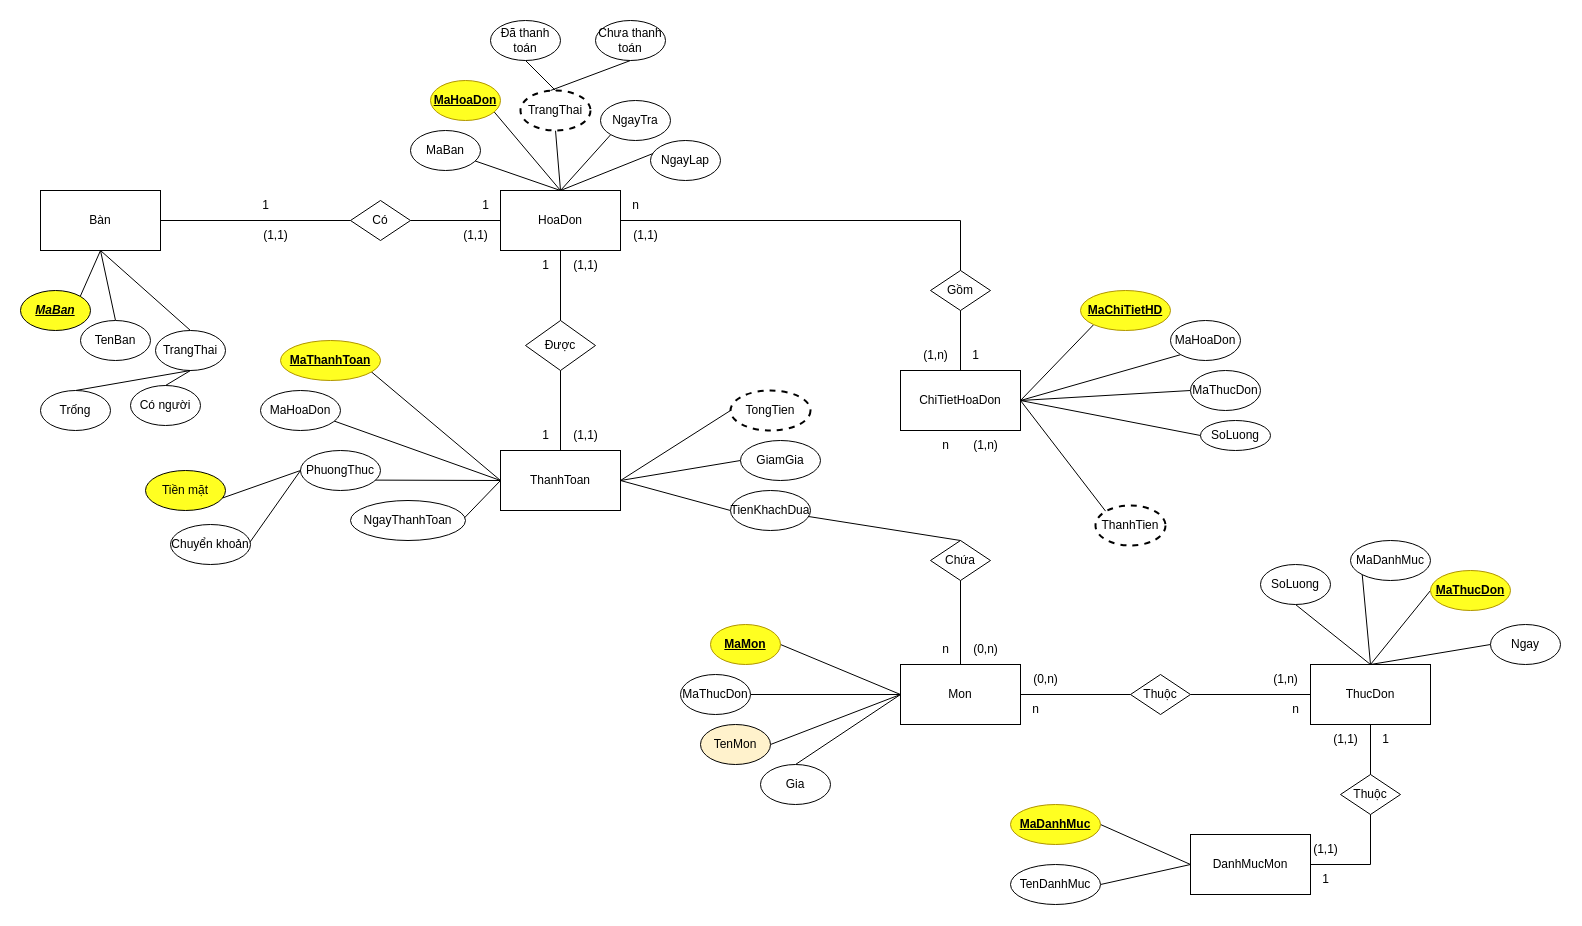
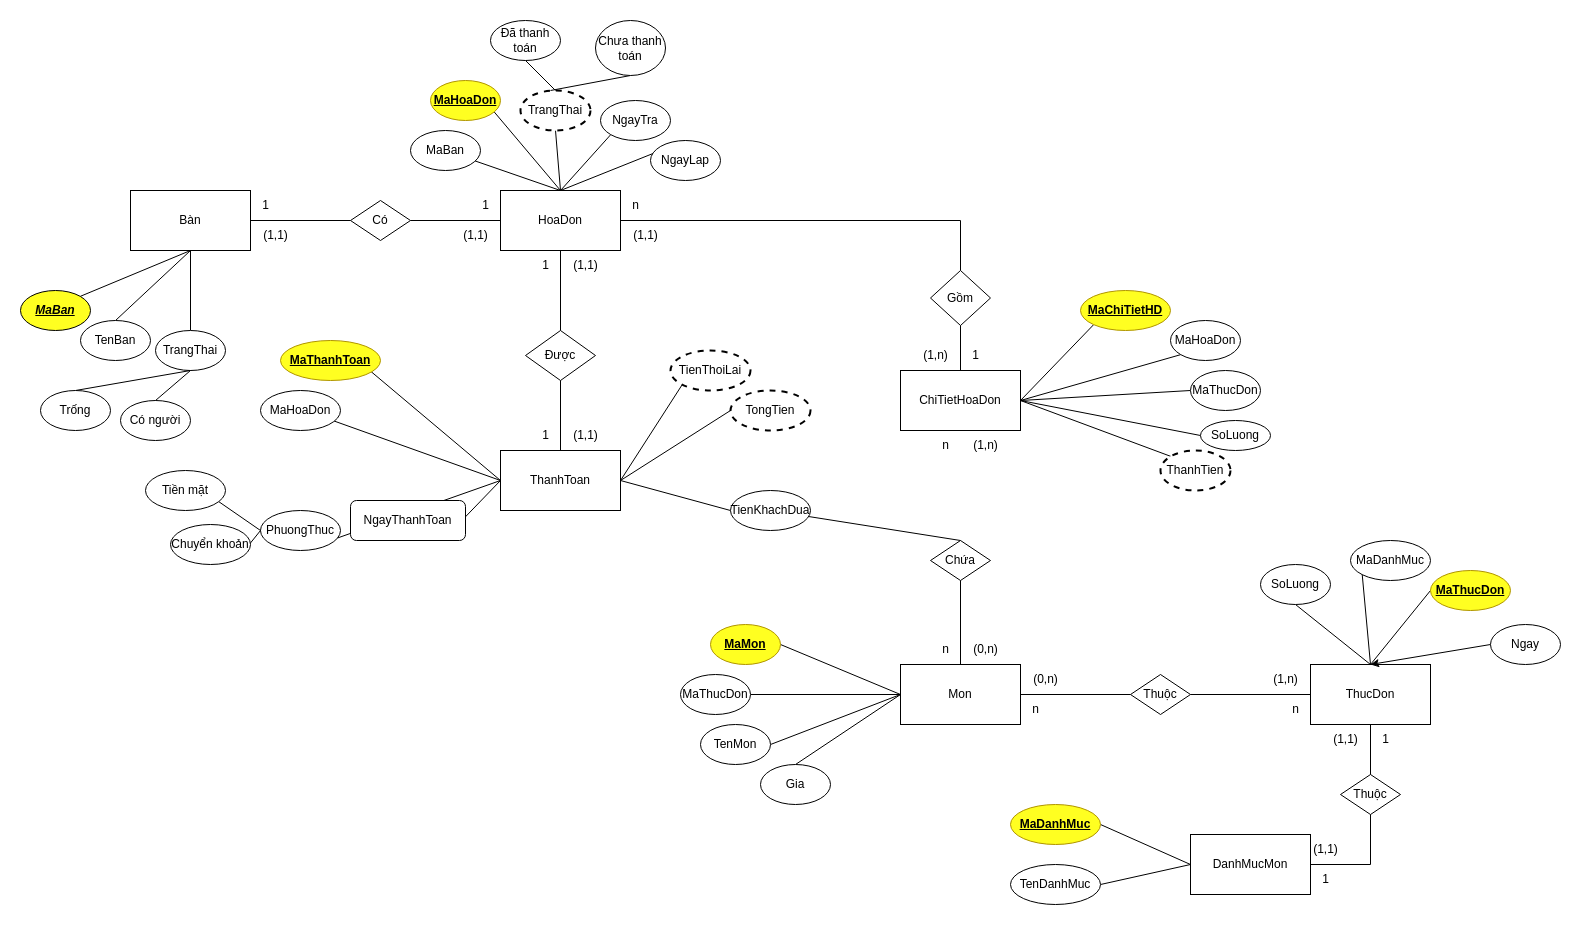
(631, 41) -> (631, 48)
(101, 221) -> (191, 221)
(961, 291) -> (961, 298)
(561, 346) -> (561, 356)
none -> (711, 371)
(166, 406) -> (156, 421)
none -> (653, 430)
(781, 461) -> none
(683, 470) -> none
(341, 471) -> (301, 531)
(186, 491) -> (186, 491)
(408, 521) -> (408, 521)
(1131, 526) -> (1196, 471)
(1377, 663) -> (1379, 663)
(736, 745) -> (736, 745)
